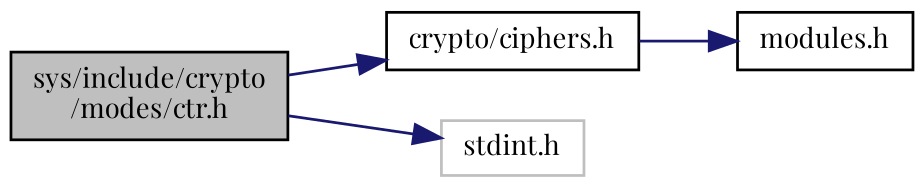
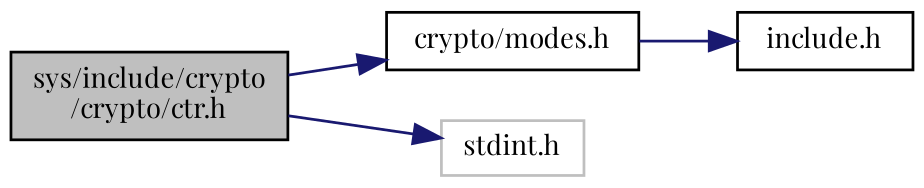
(513, 41) -> (513, 41)
(825, 41) -> (825, 41)
(149, 96) -> (149, 96)
